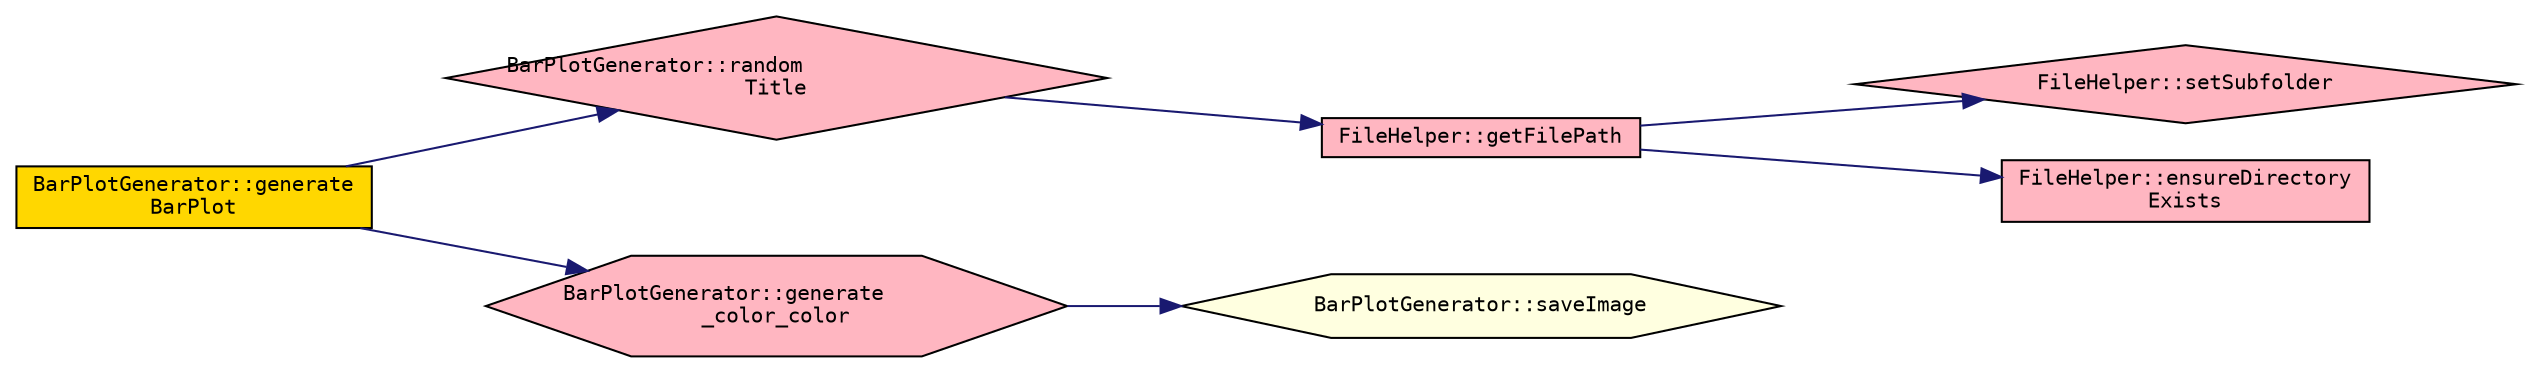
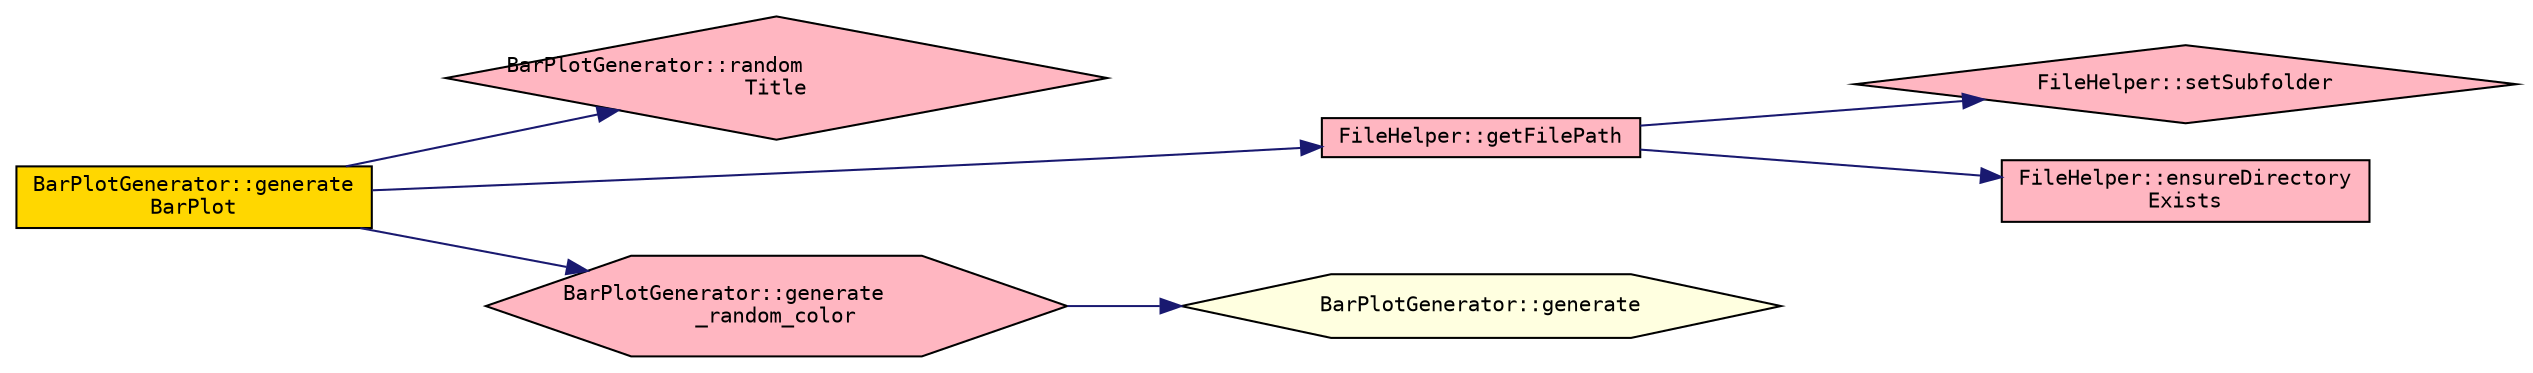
(1153, 110) -> (837, 171)
(776, 306) -> (776, 306)
(1481, 306) -> (1481, 306)
